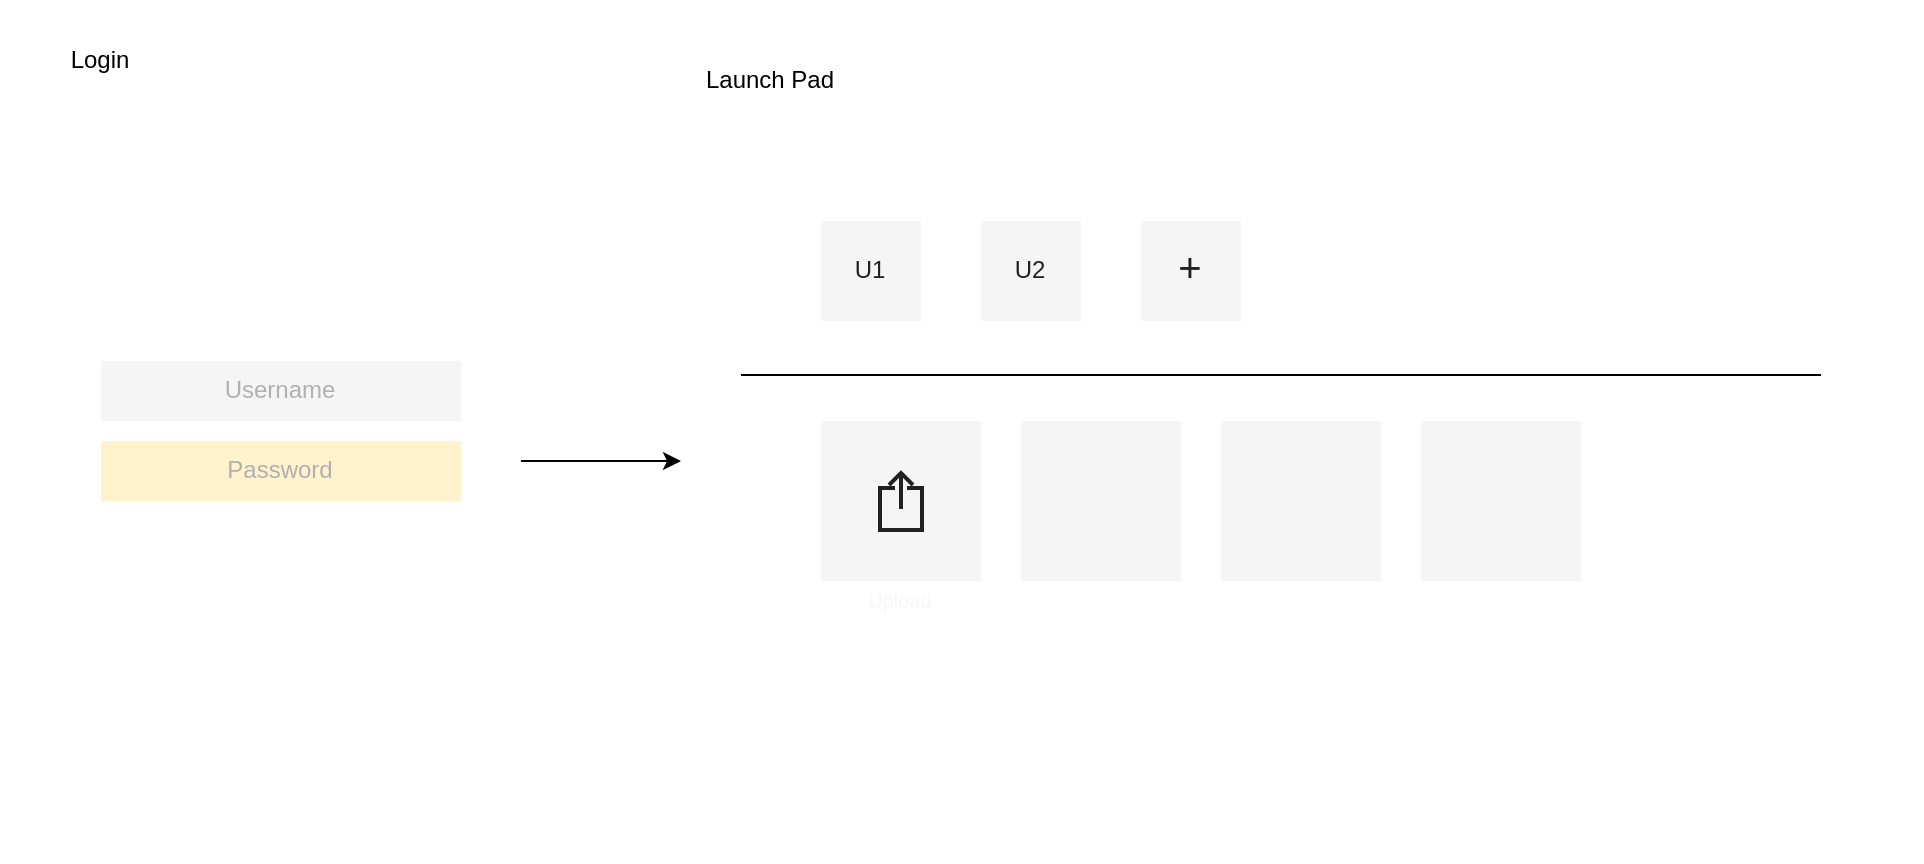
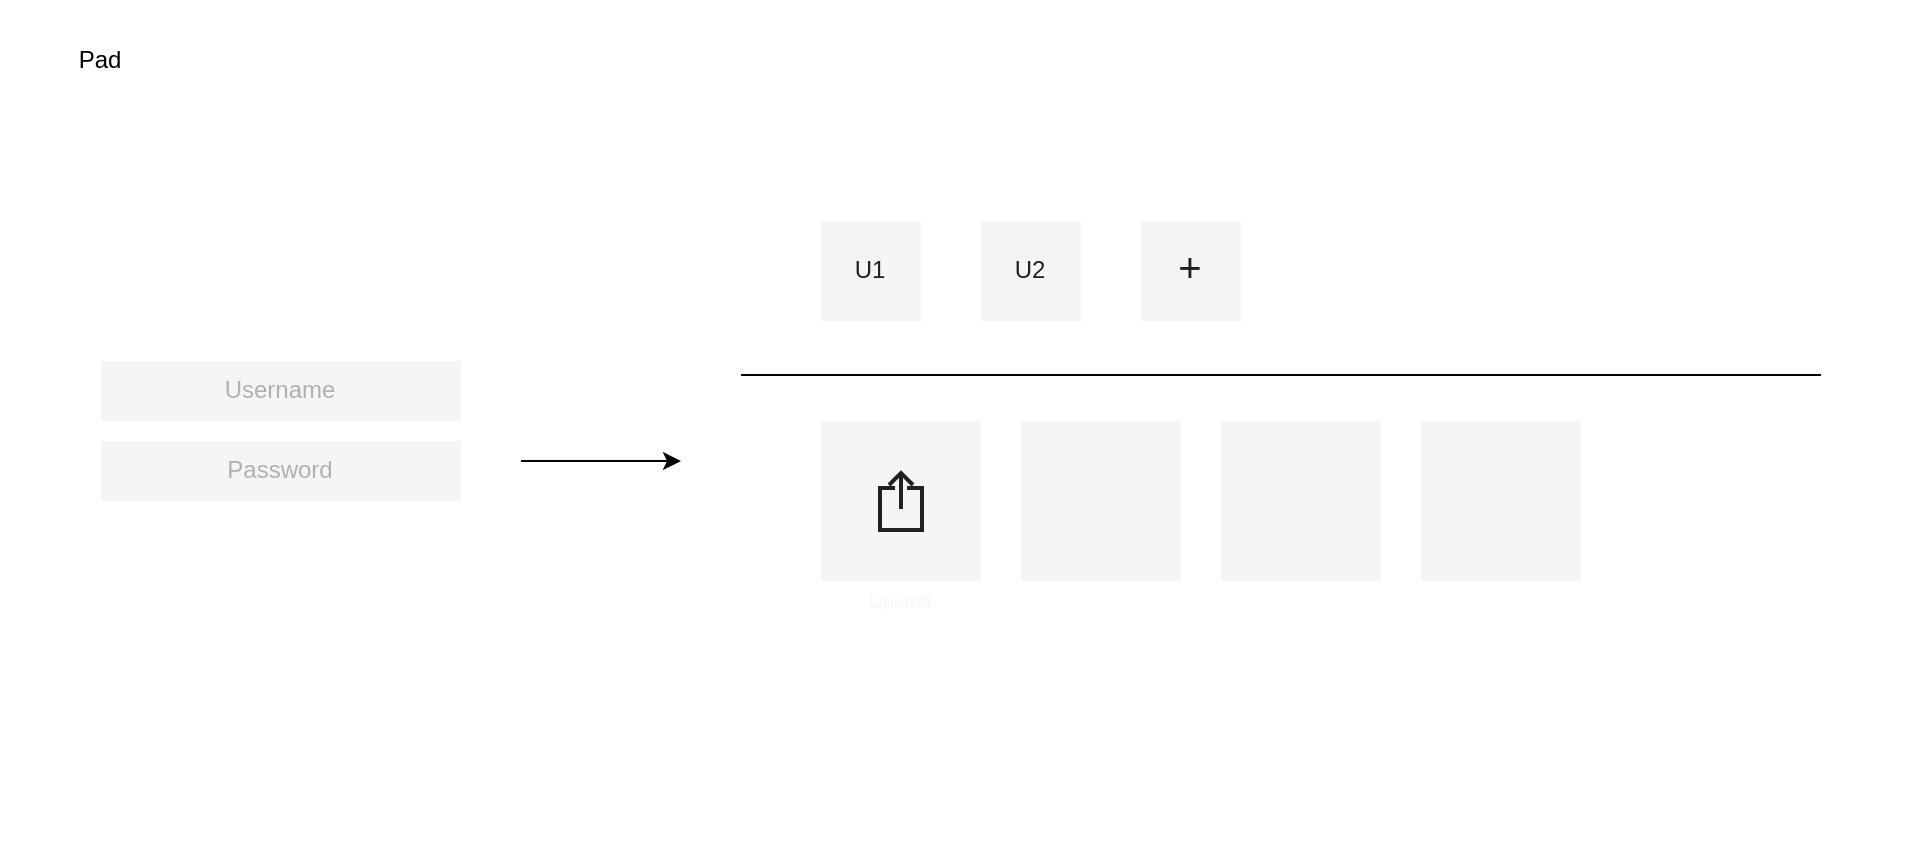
(101, 61) -> (101, 61)
(771, 81) -> none
(281, 471) -> (281, 471)
